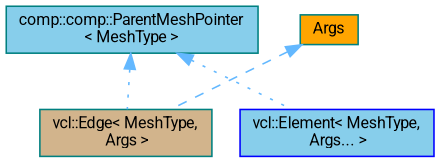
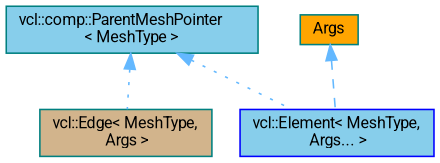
(132, 30) -> (132, 30)
(218, 86) -> (333, 85)
